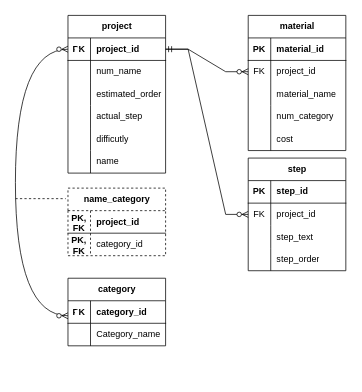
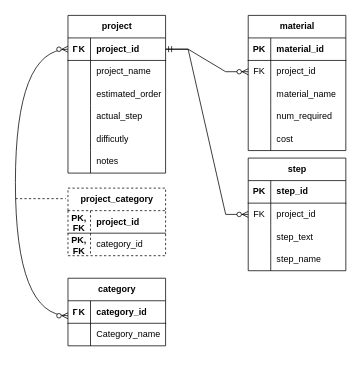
(117, 72) -> (127, 72)
(307, 117) -> (305, 117)
(106, 162) -> (109, 162)
(117, 199) -> (117, 199)
(302, 259) -> (299, 259)
